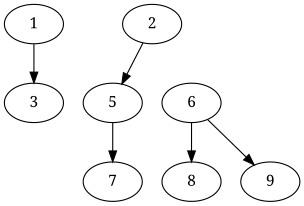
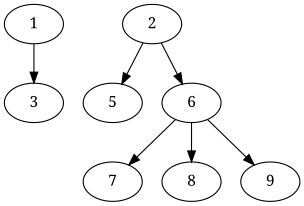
none -> (169, 59)
(113, 137) -> (156, 138)
